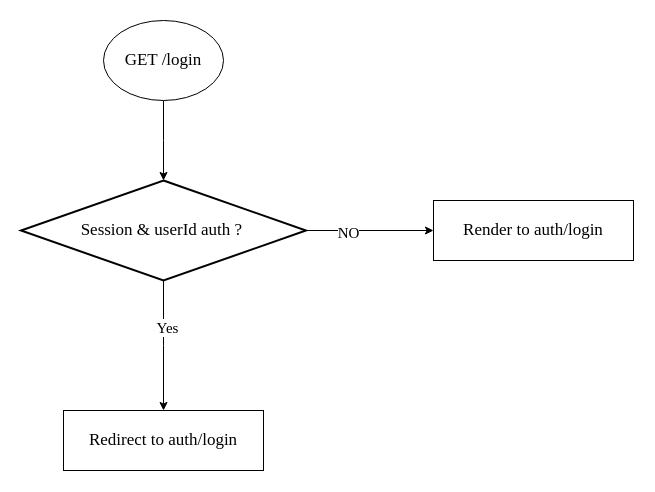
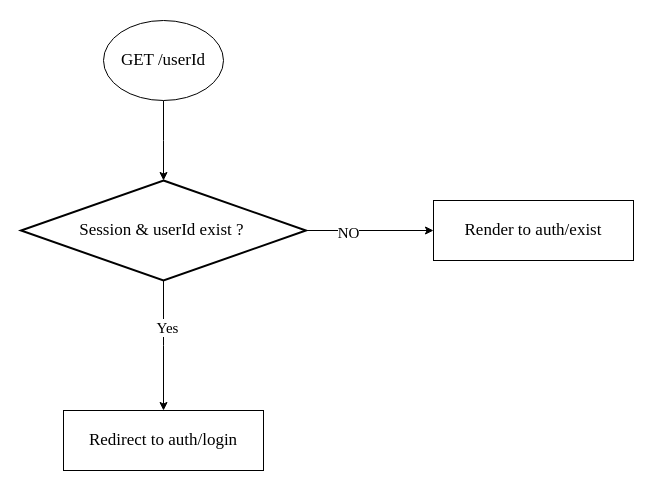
(164, 61) -> (164, 61)
(164, 231) -> (164, 231)
(534, 231) -> (534, 231)
